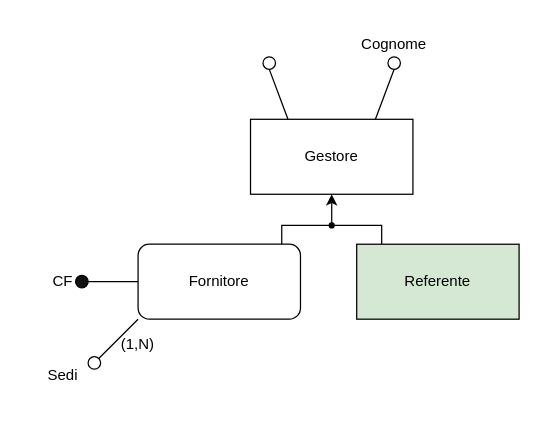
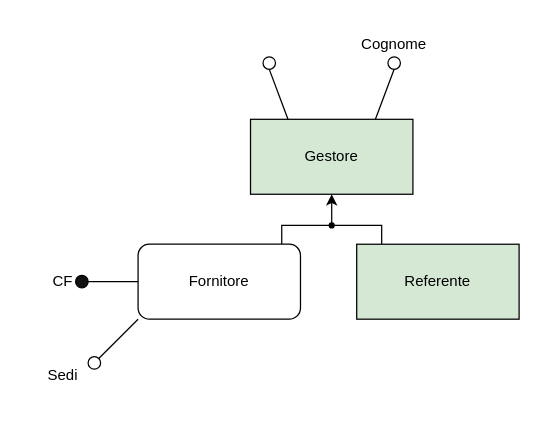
(332, 157) -> (332, 157)
(138, 344) -> none
